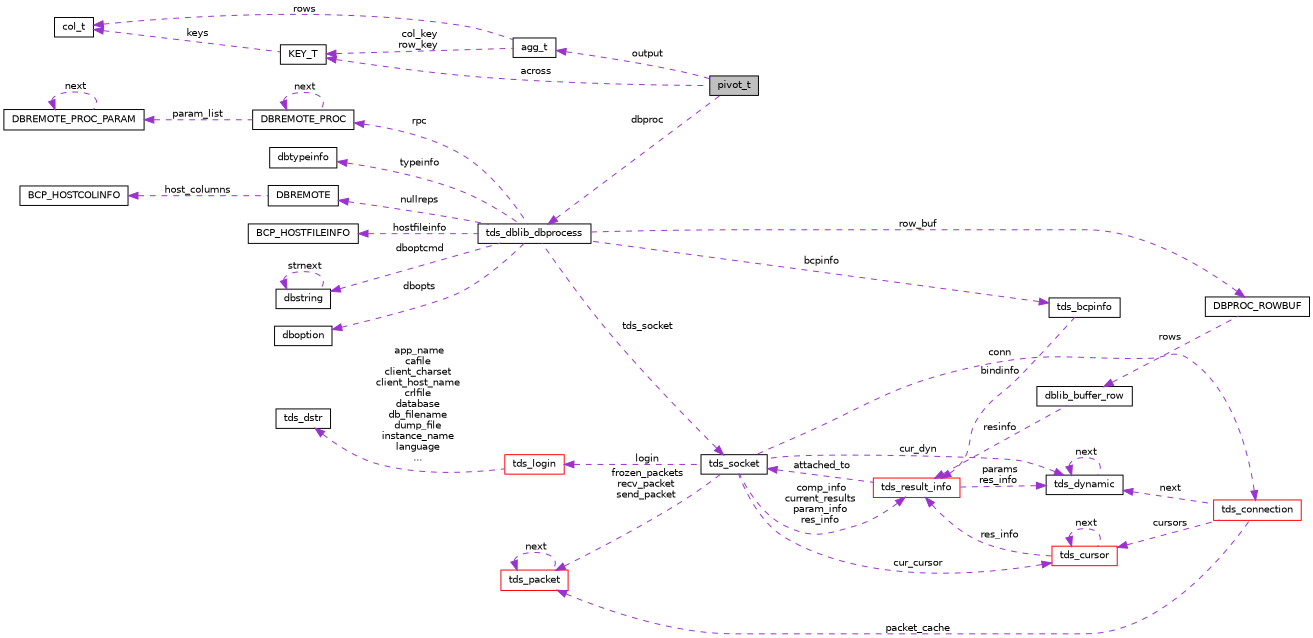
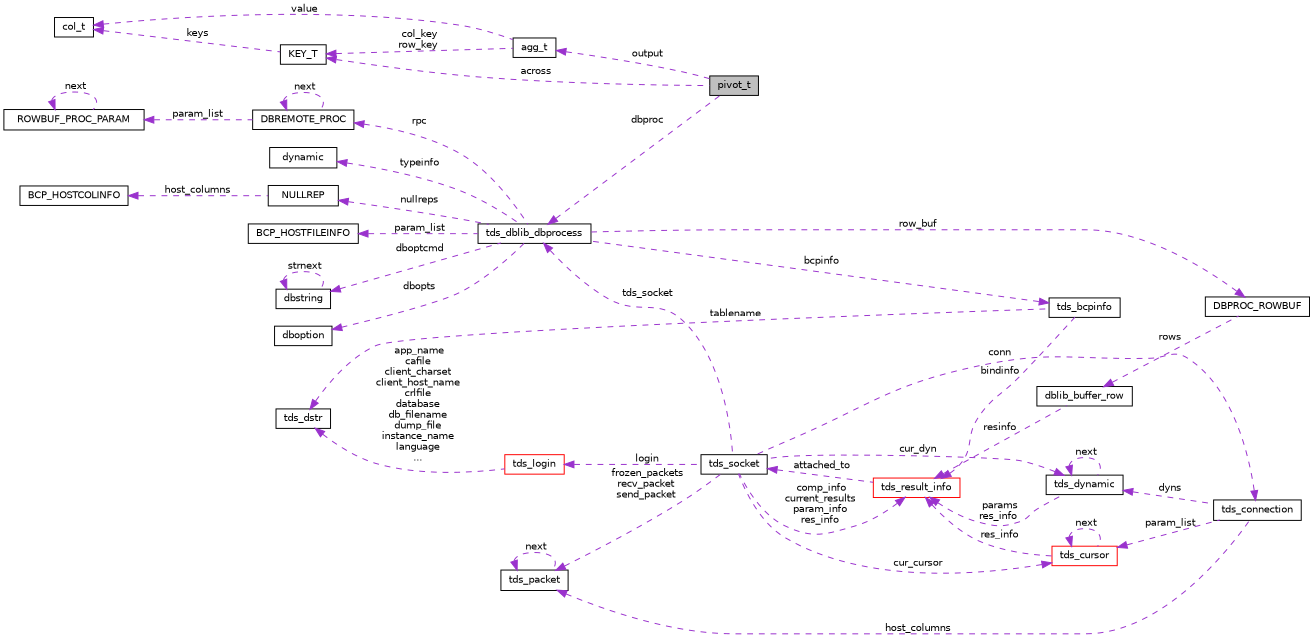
(303, 9) -> (303, 9)
(74, 120) -> (74, 120)
(303, 158) -> (303, 158)
(303, 196) -> (303, 196)
(418, 228) -> (418, 228)
none -> (671, 324)
(624, 350) -> (673, 314)
(998, 486) -> (1003, 526)
(1169, 488) -> (1169, 488)
(1257, 510) -> (1257, 510)
(1169, 523) -> (1169, 523)
(535, 580) -> (535, 580)
(917, 628) -> (917, 628)
